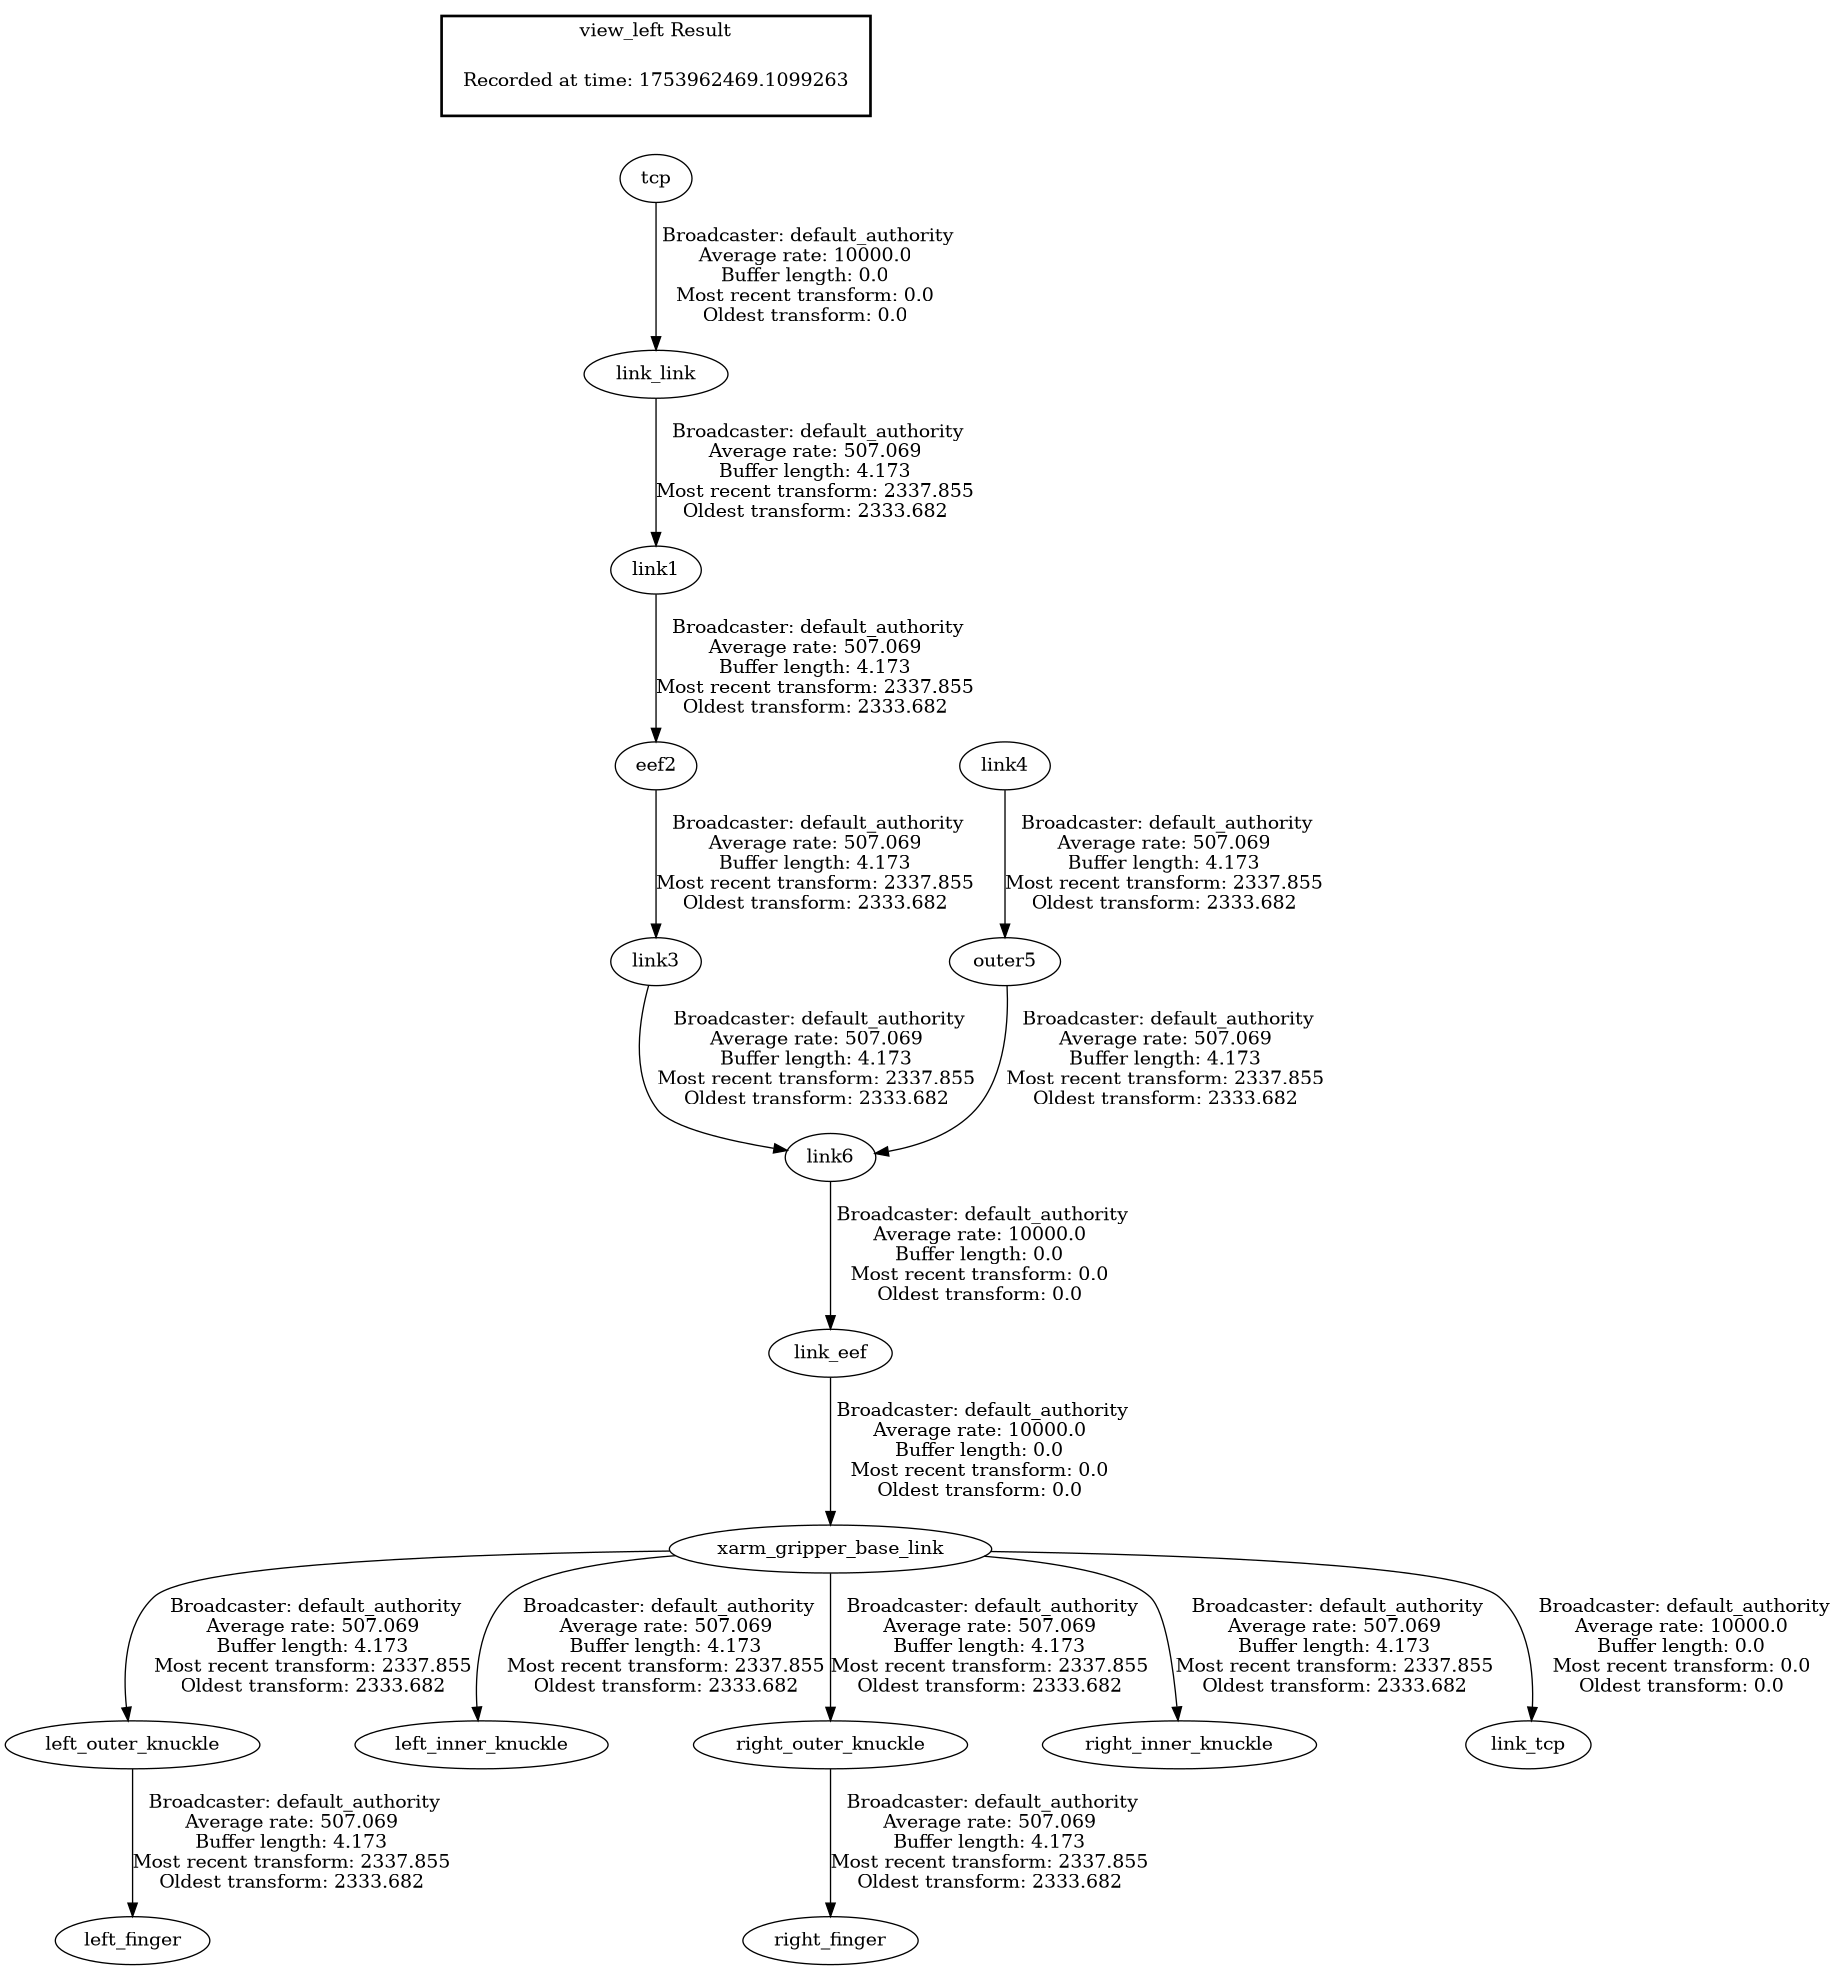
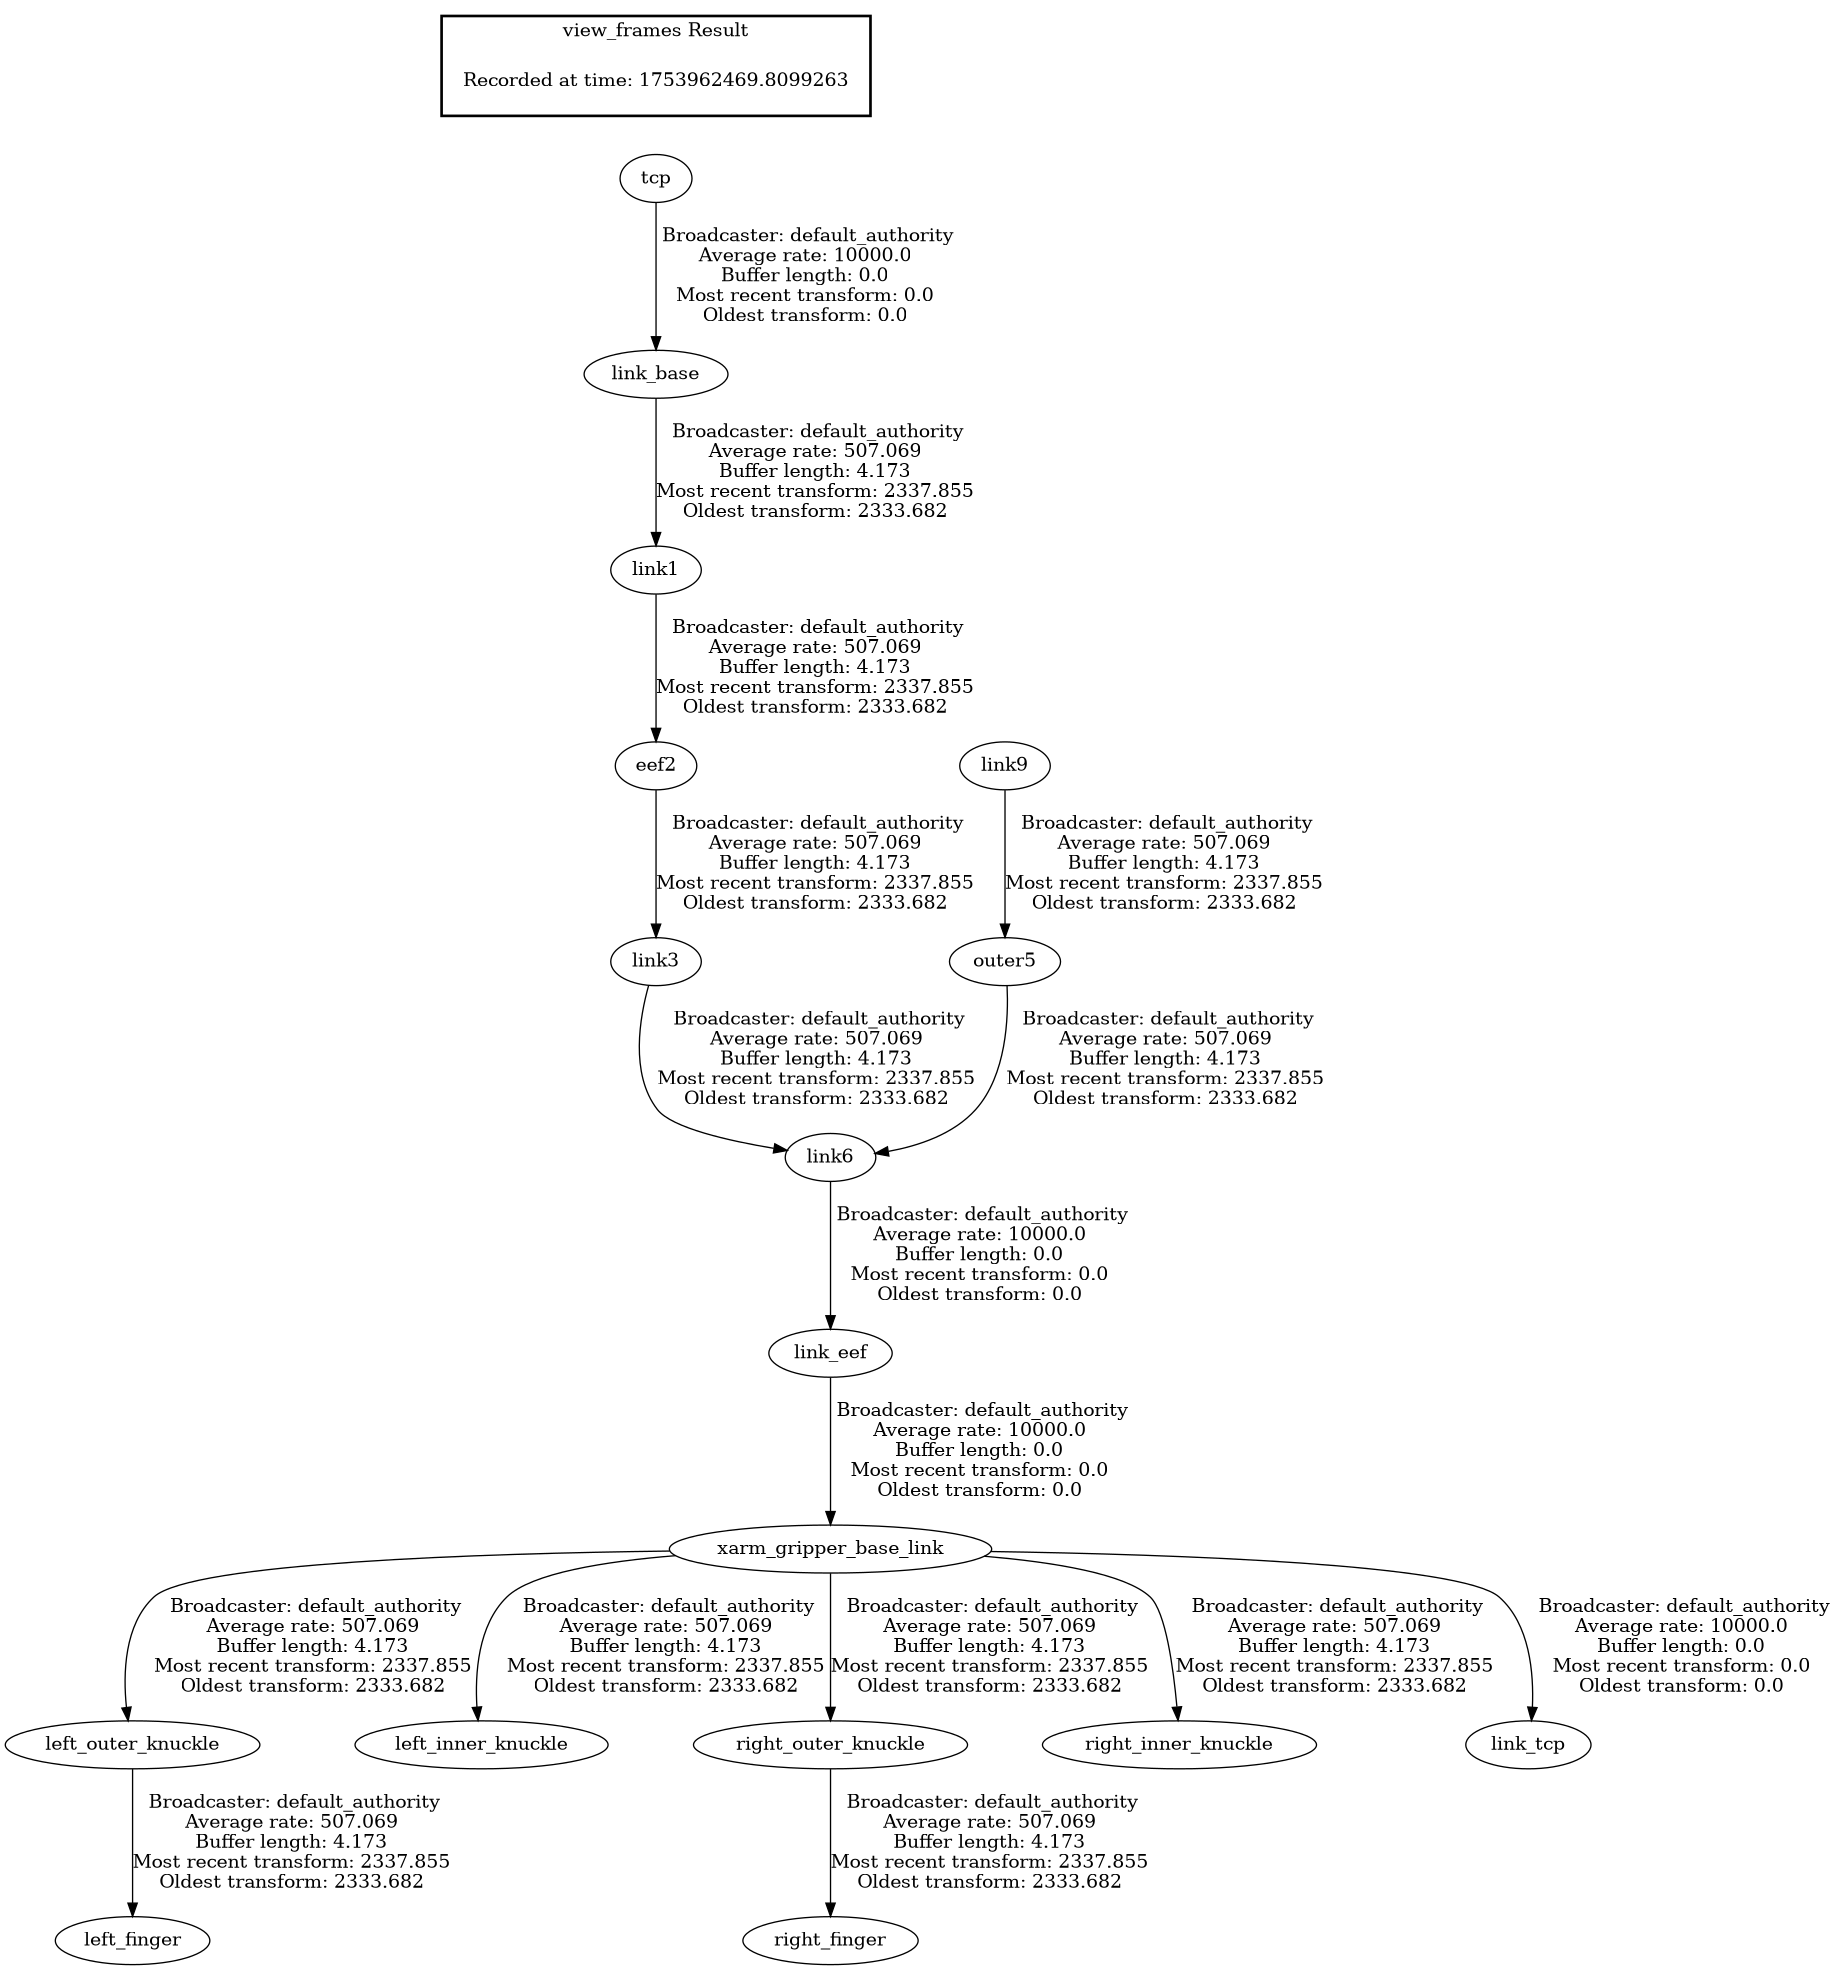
(656, 31) -> (656, 31)
(656, 81) -> (656, 81)
(656, 374) -> (656, 374)
(1005, 766) -> (1005, 766)
